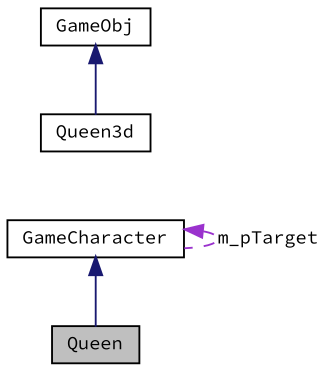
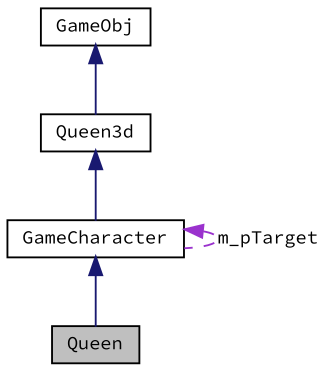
none -> (96, 195)
